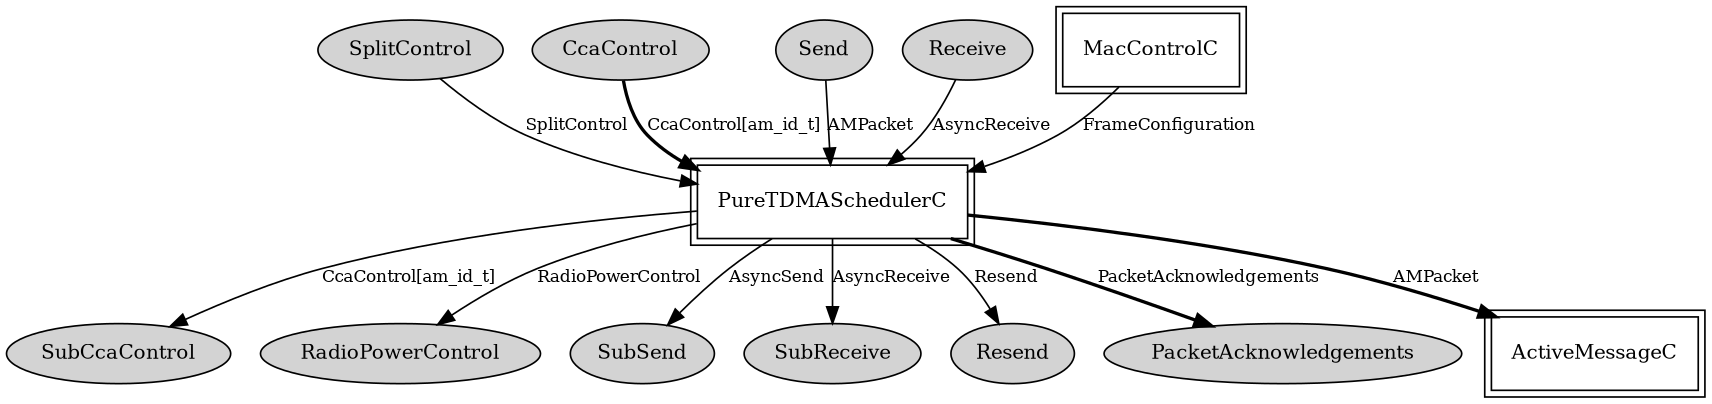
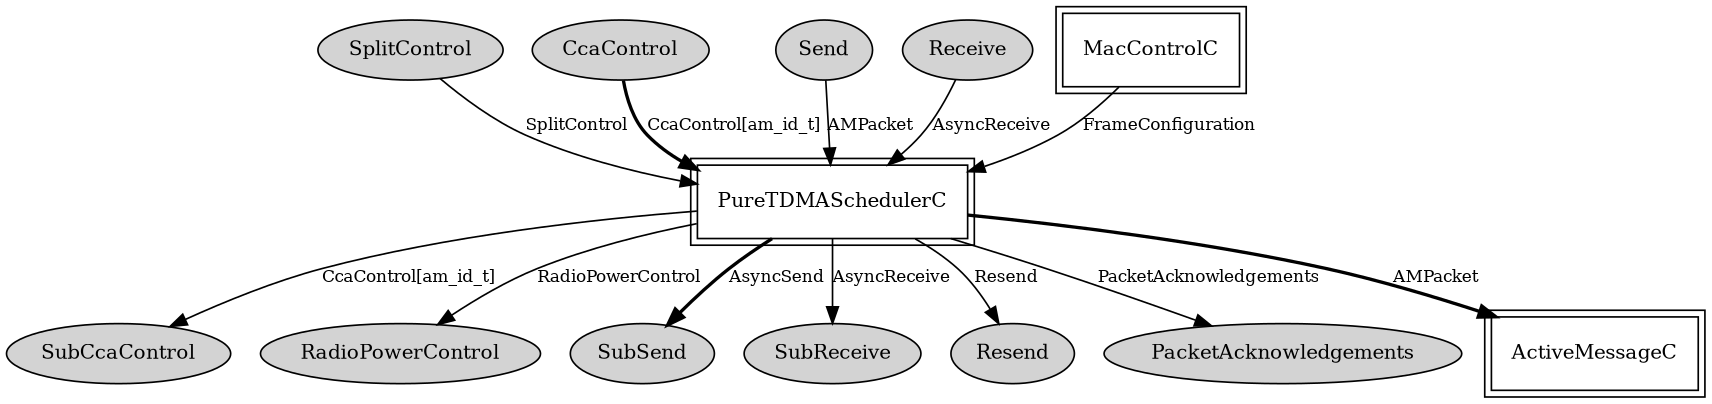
(724, 273) -> (724, 273)
(1074, 278) -> (1074, 278)
